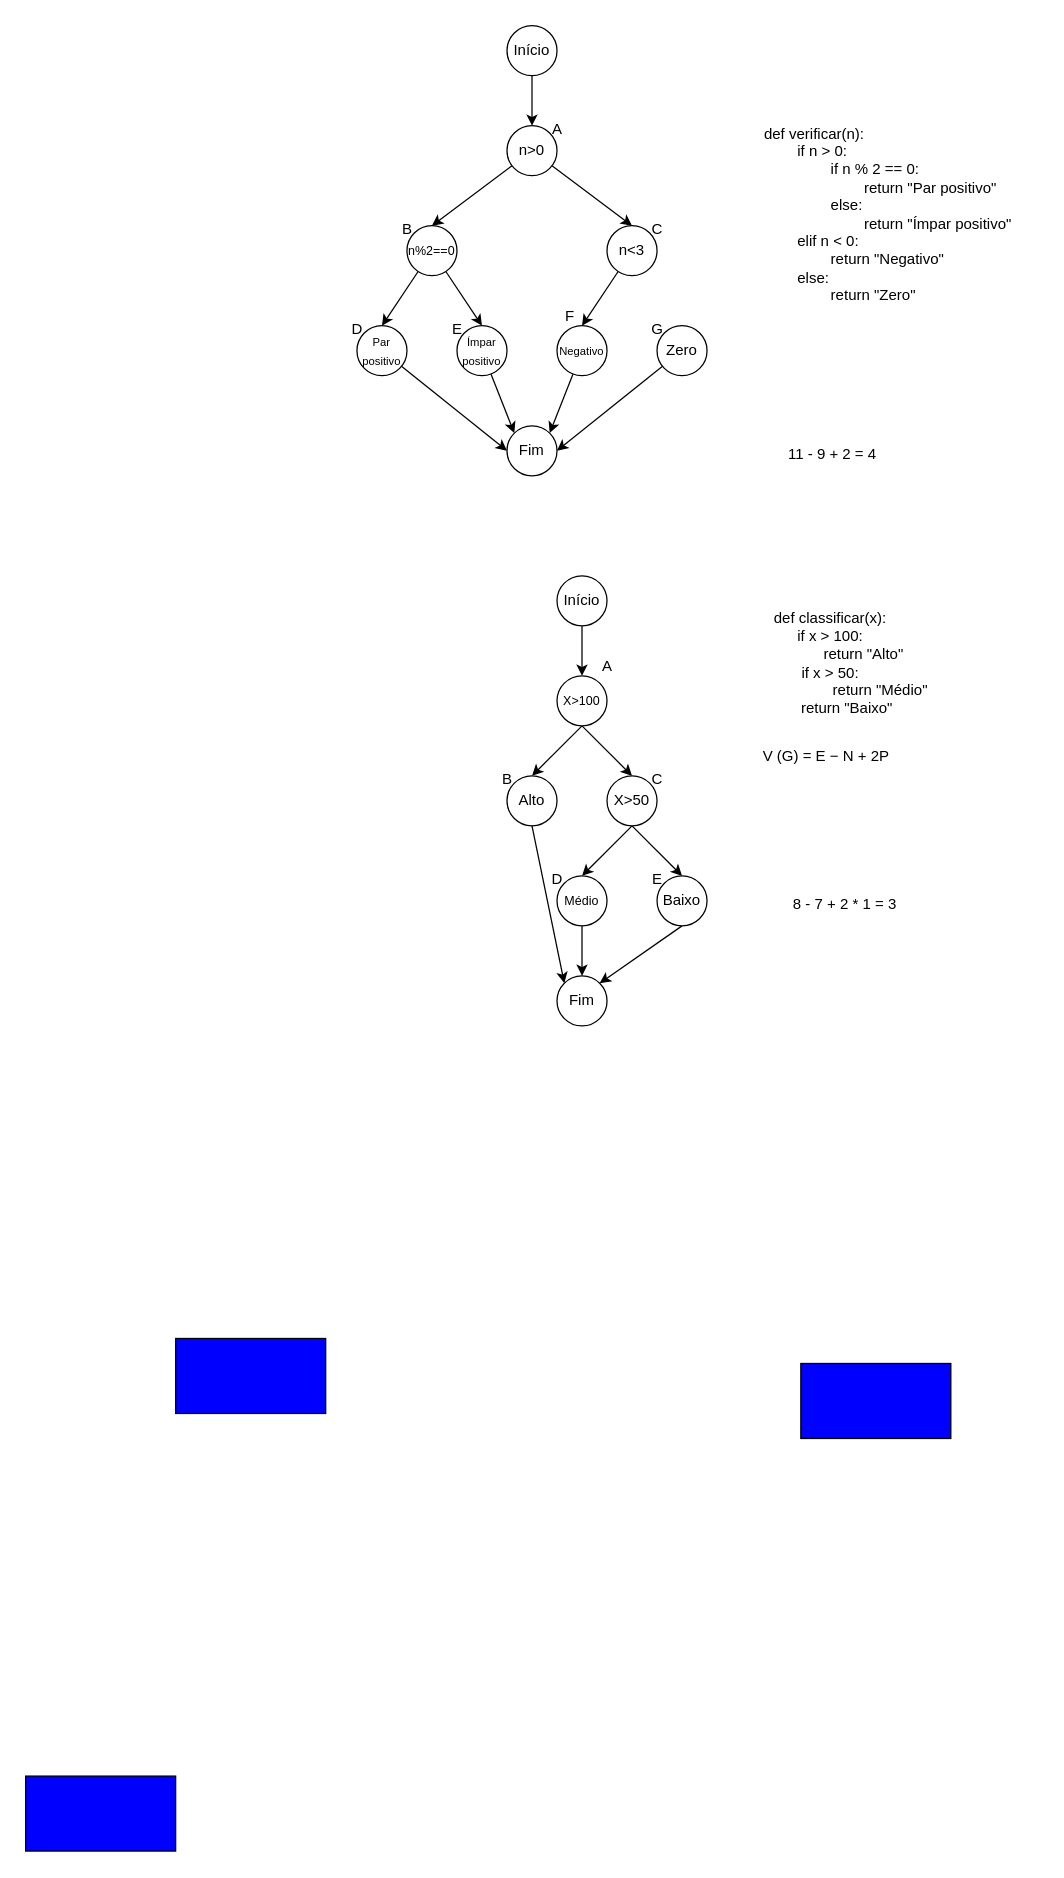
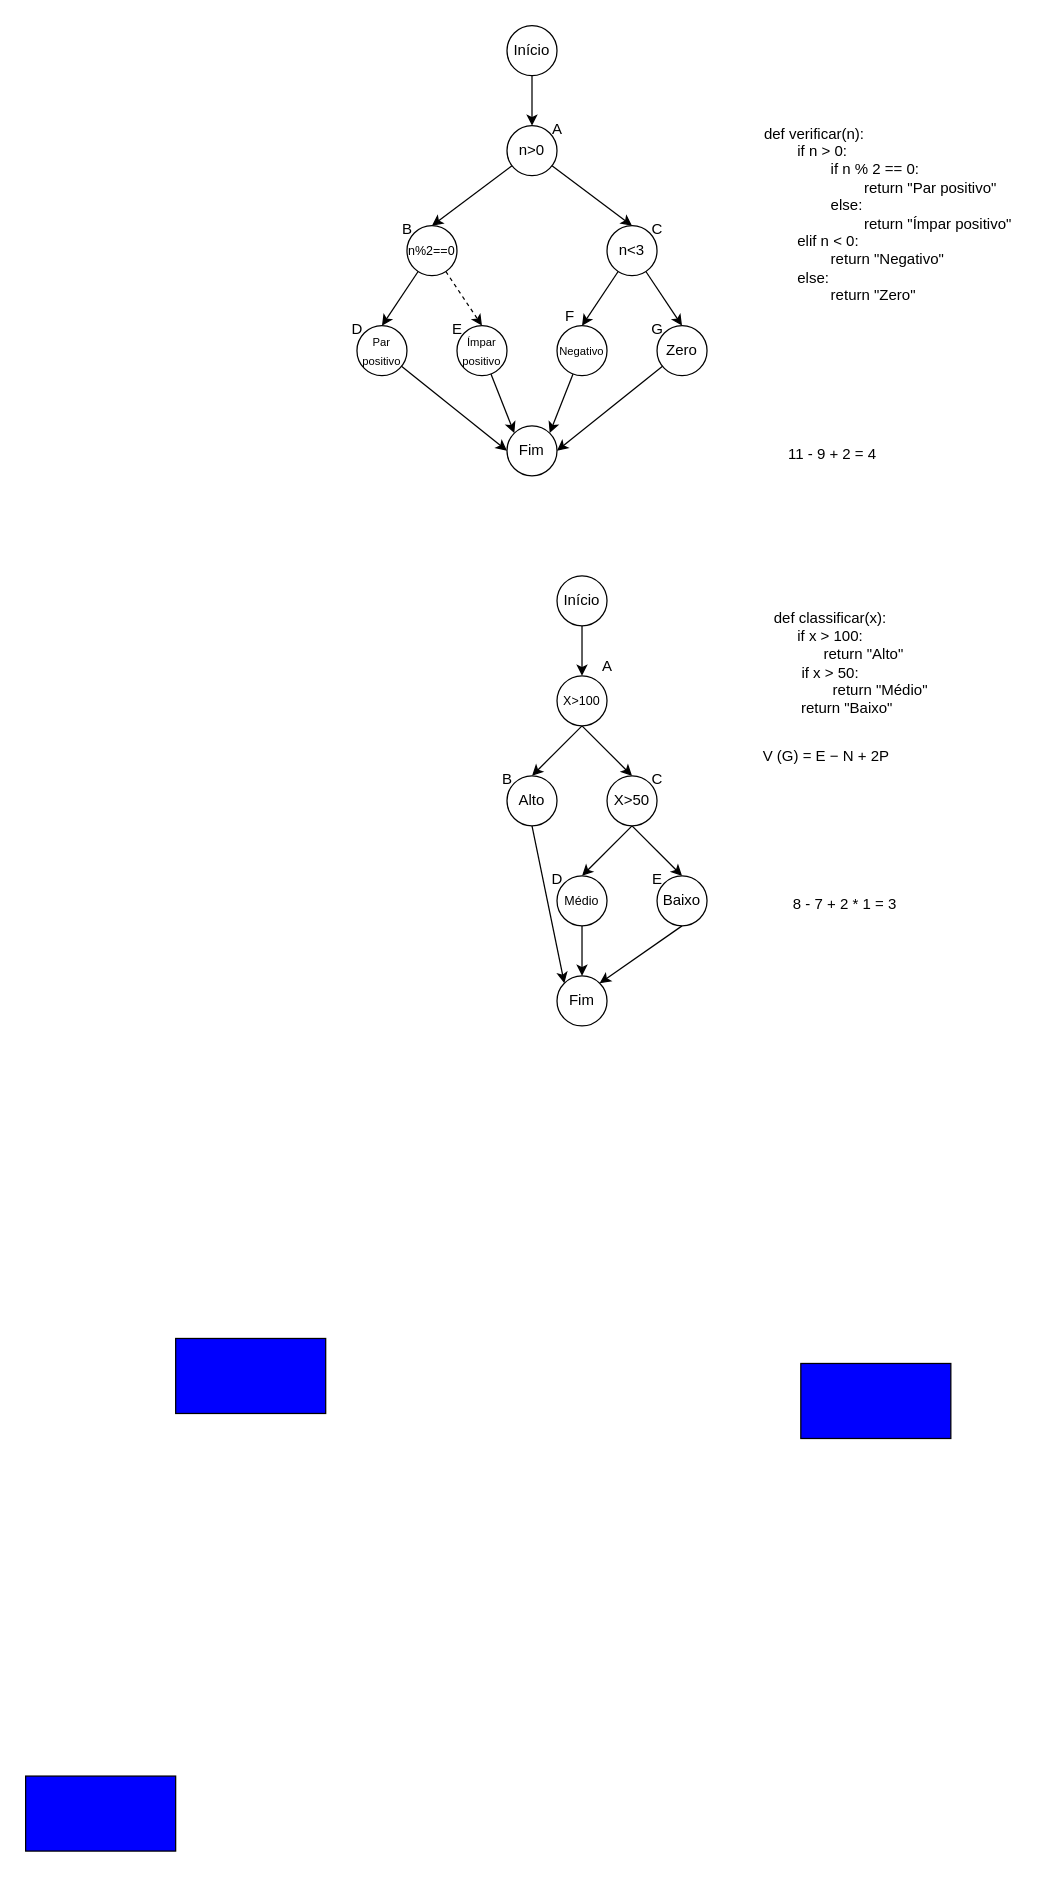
(461, 295) -> (461, 295)
none -> (661, 295)
